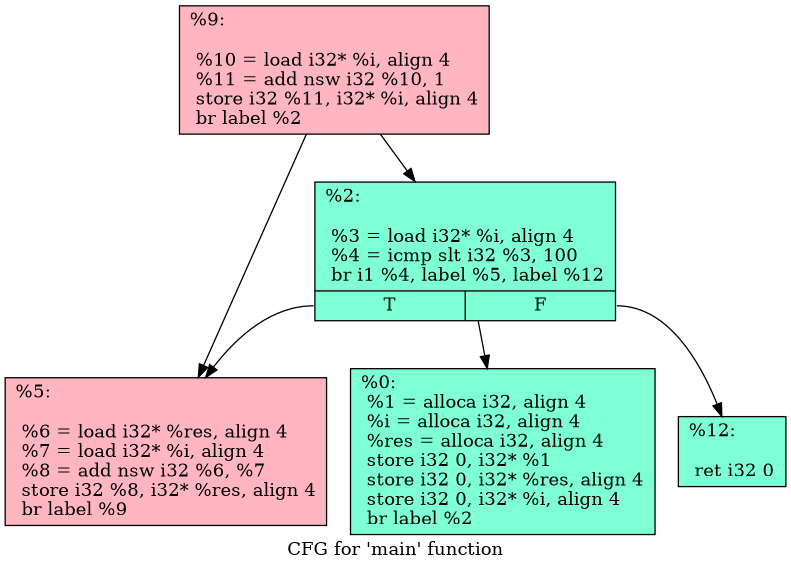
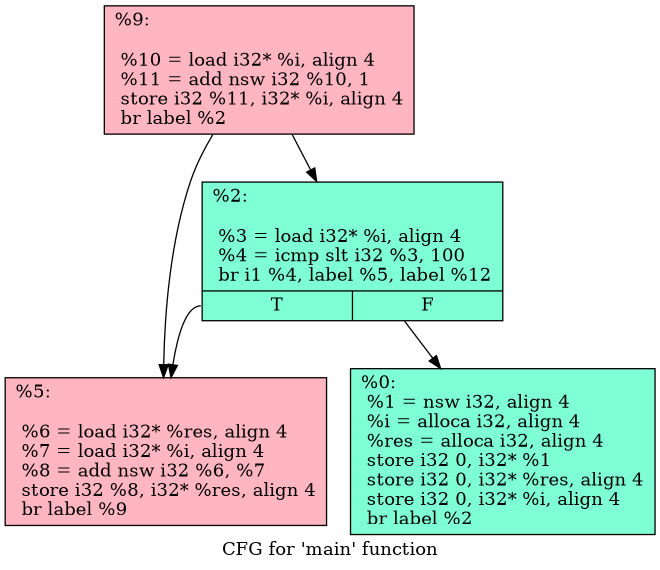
(474, 402) -> (466, 402)
(732, 452) -> none
